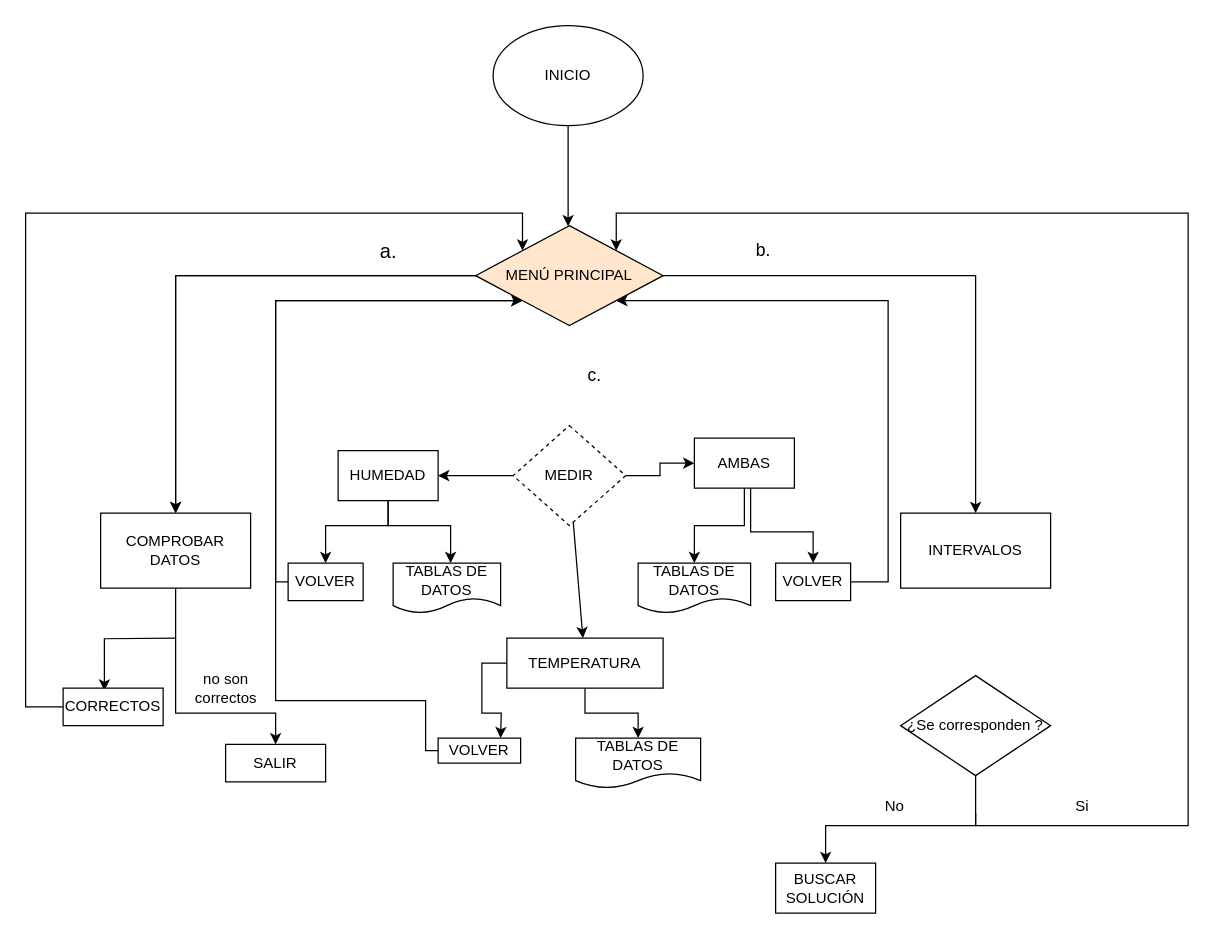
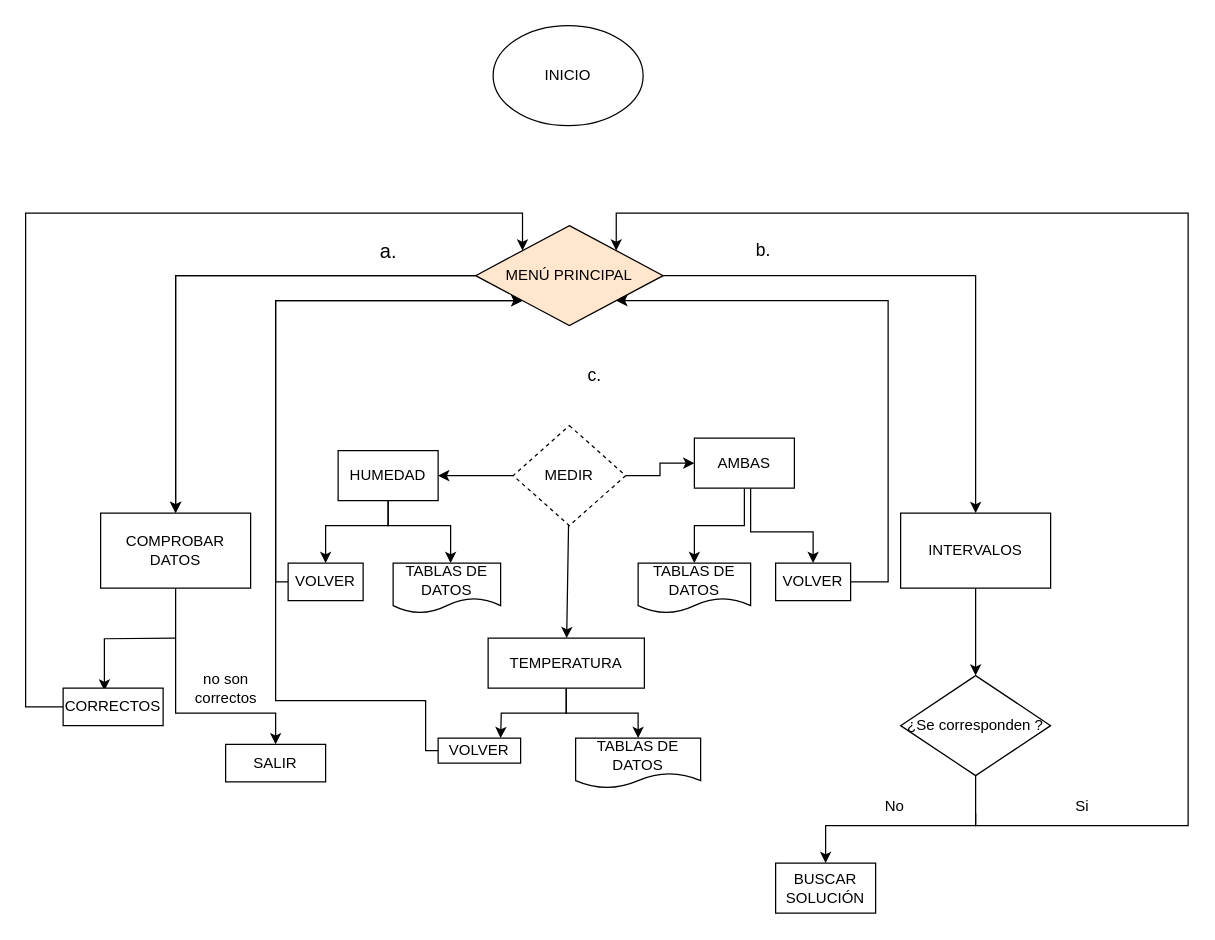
(568, 172) -> none
none -> (976, 627)
(585, 663) -> (566, 663)
